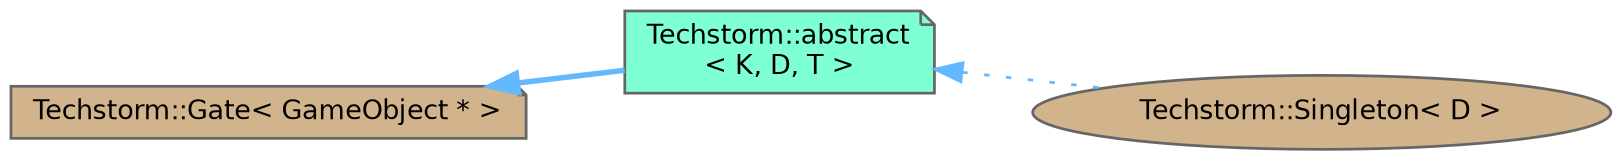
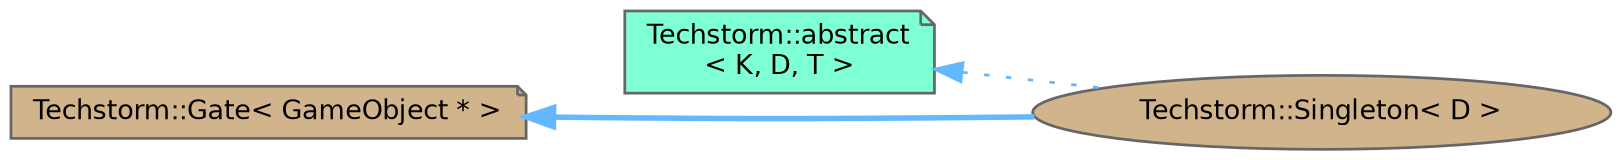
(571, 77) -> (794, 119)
